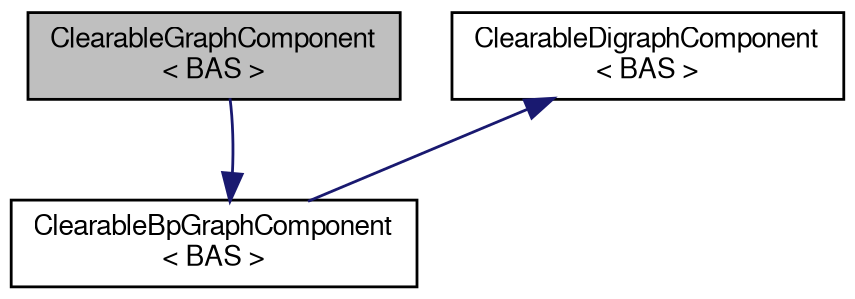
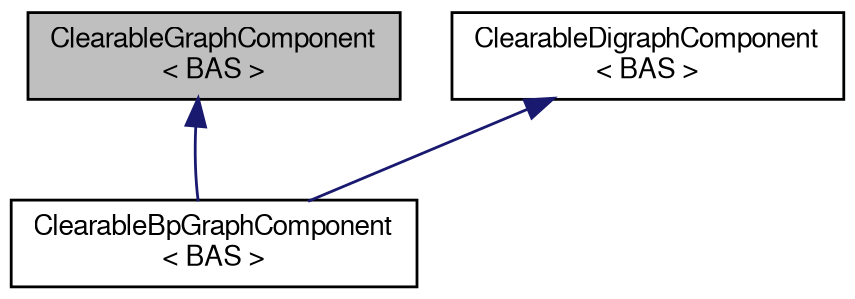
(233, 136) -> (195, 164)
